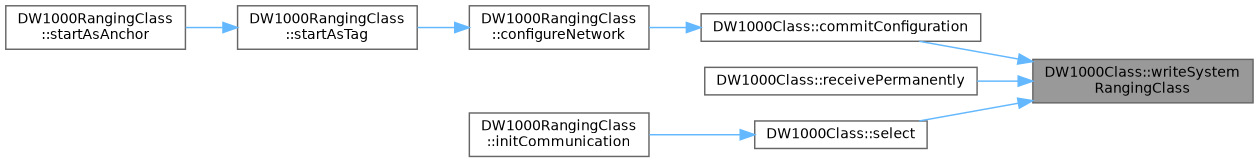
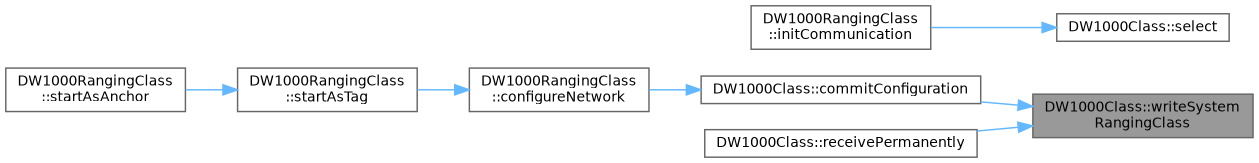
(969, 112) -> none
